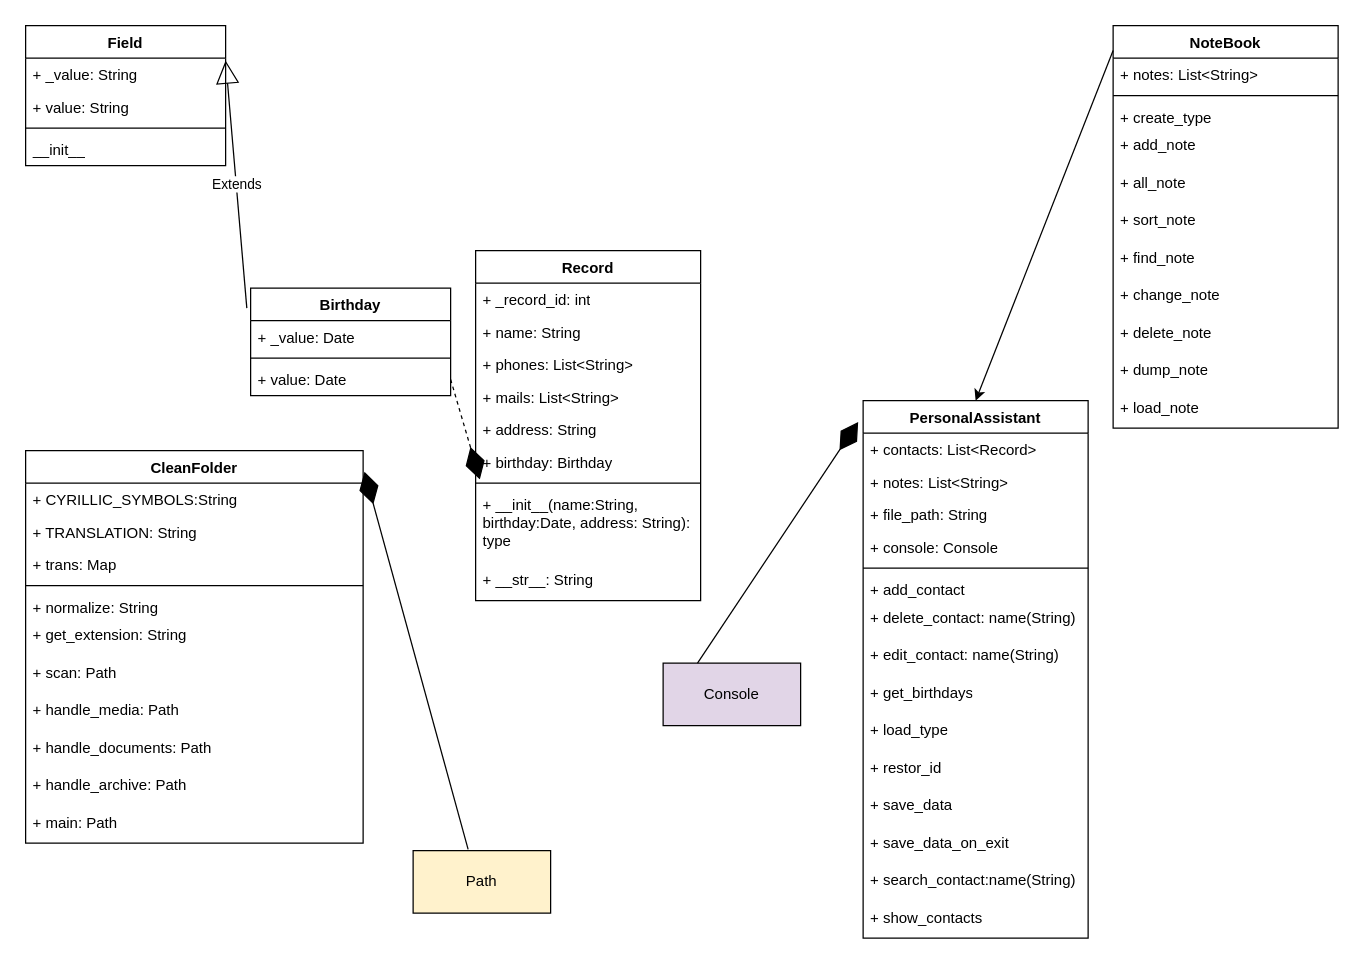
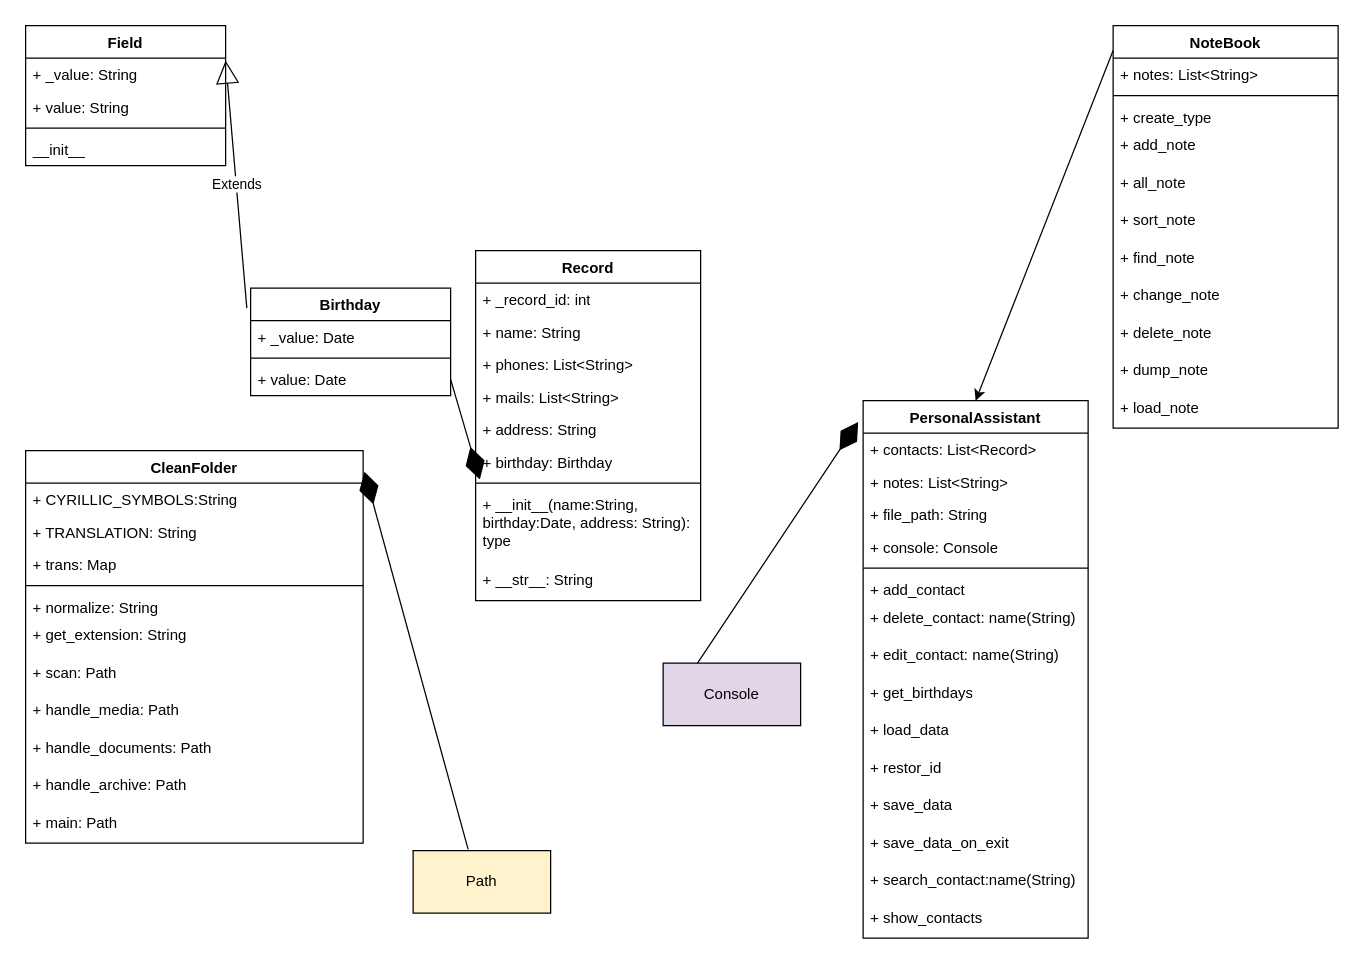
(461, 414) -> (461, 414)
(915, 731) -> (915, 731)
